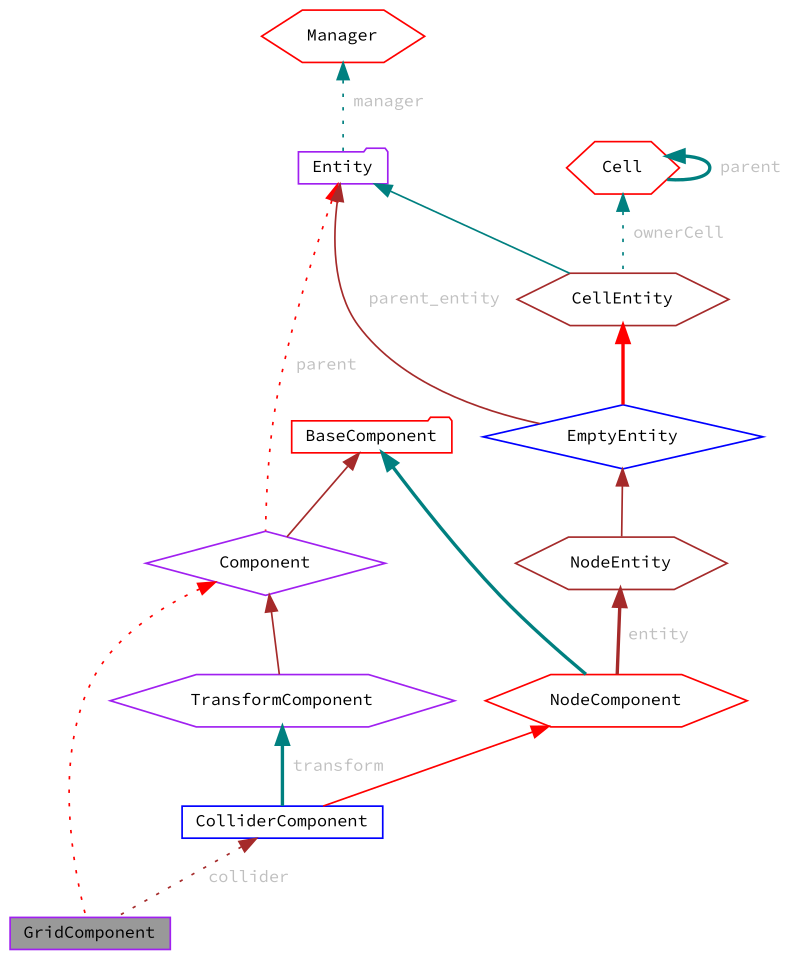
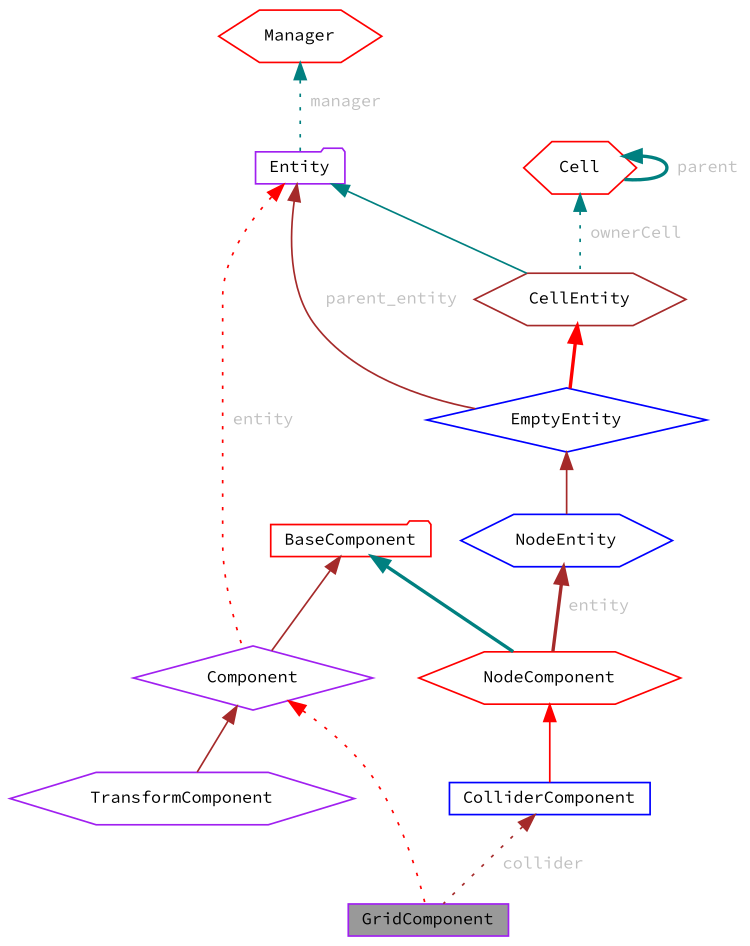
(322, 365) -> (259, 420)
(621, 563) -> (567, 541)
(282, 775) -> none
